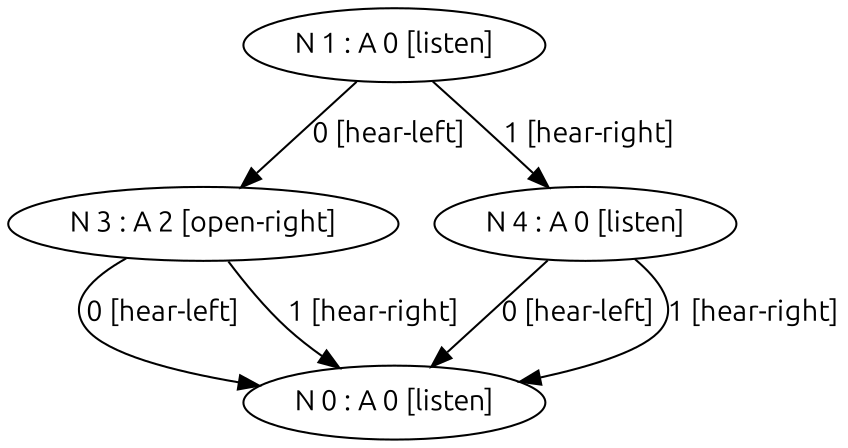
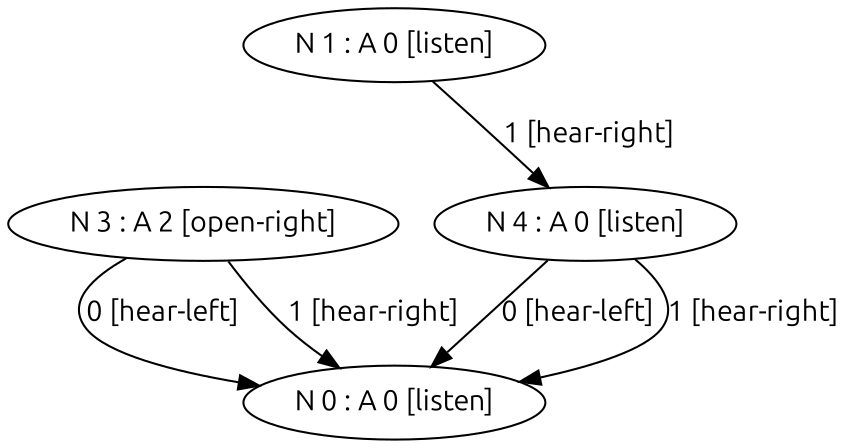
(307, 127) -> none
